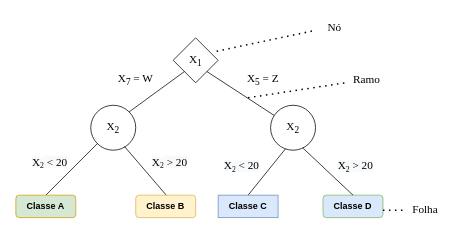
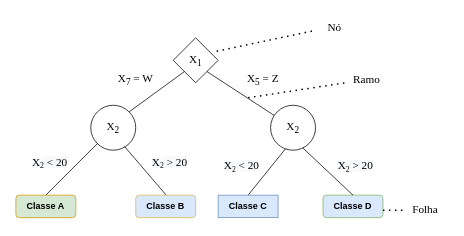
(165, 207) -> (165, 207)
